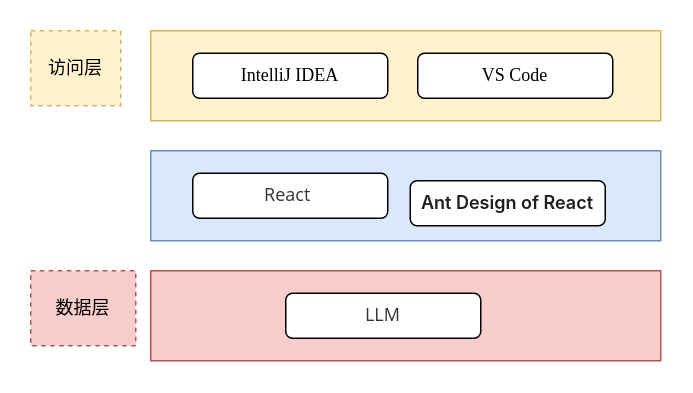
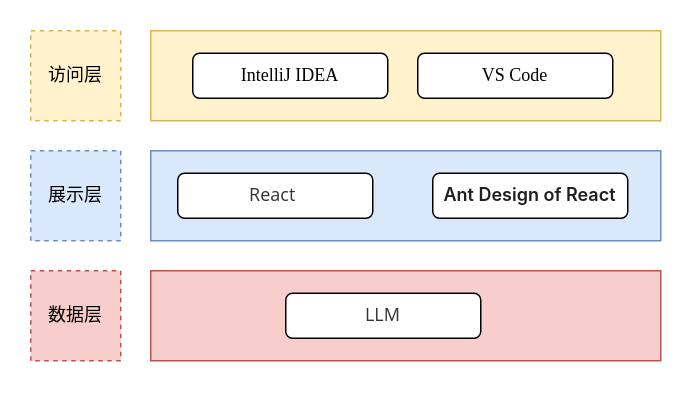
(76, 68) -> (76, 76)
none -> (76, 196)
(290, 196) -> (275, 196)
(508, 203) -> (530, 196)
(83, 308) -> (76, 316)
